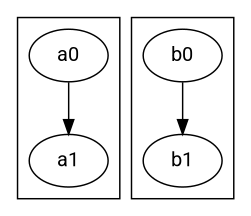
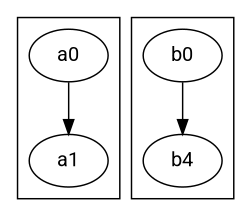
(183, 161) -> (183, 161)
